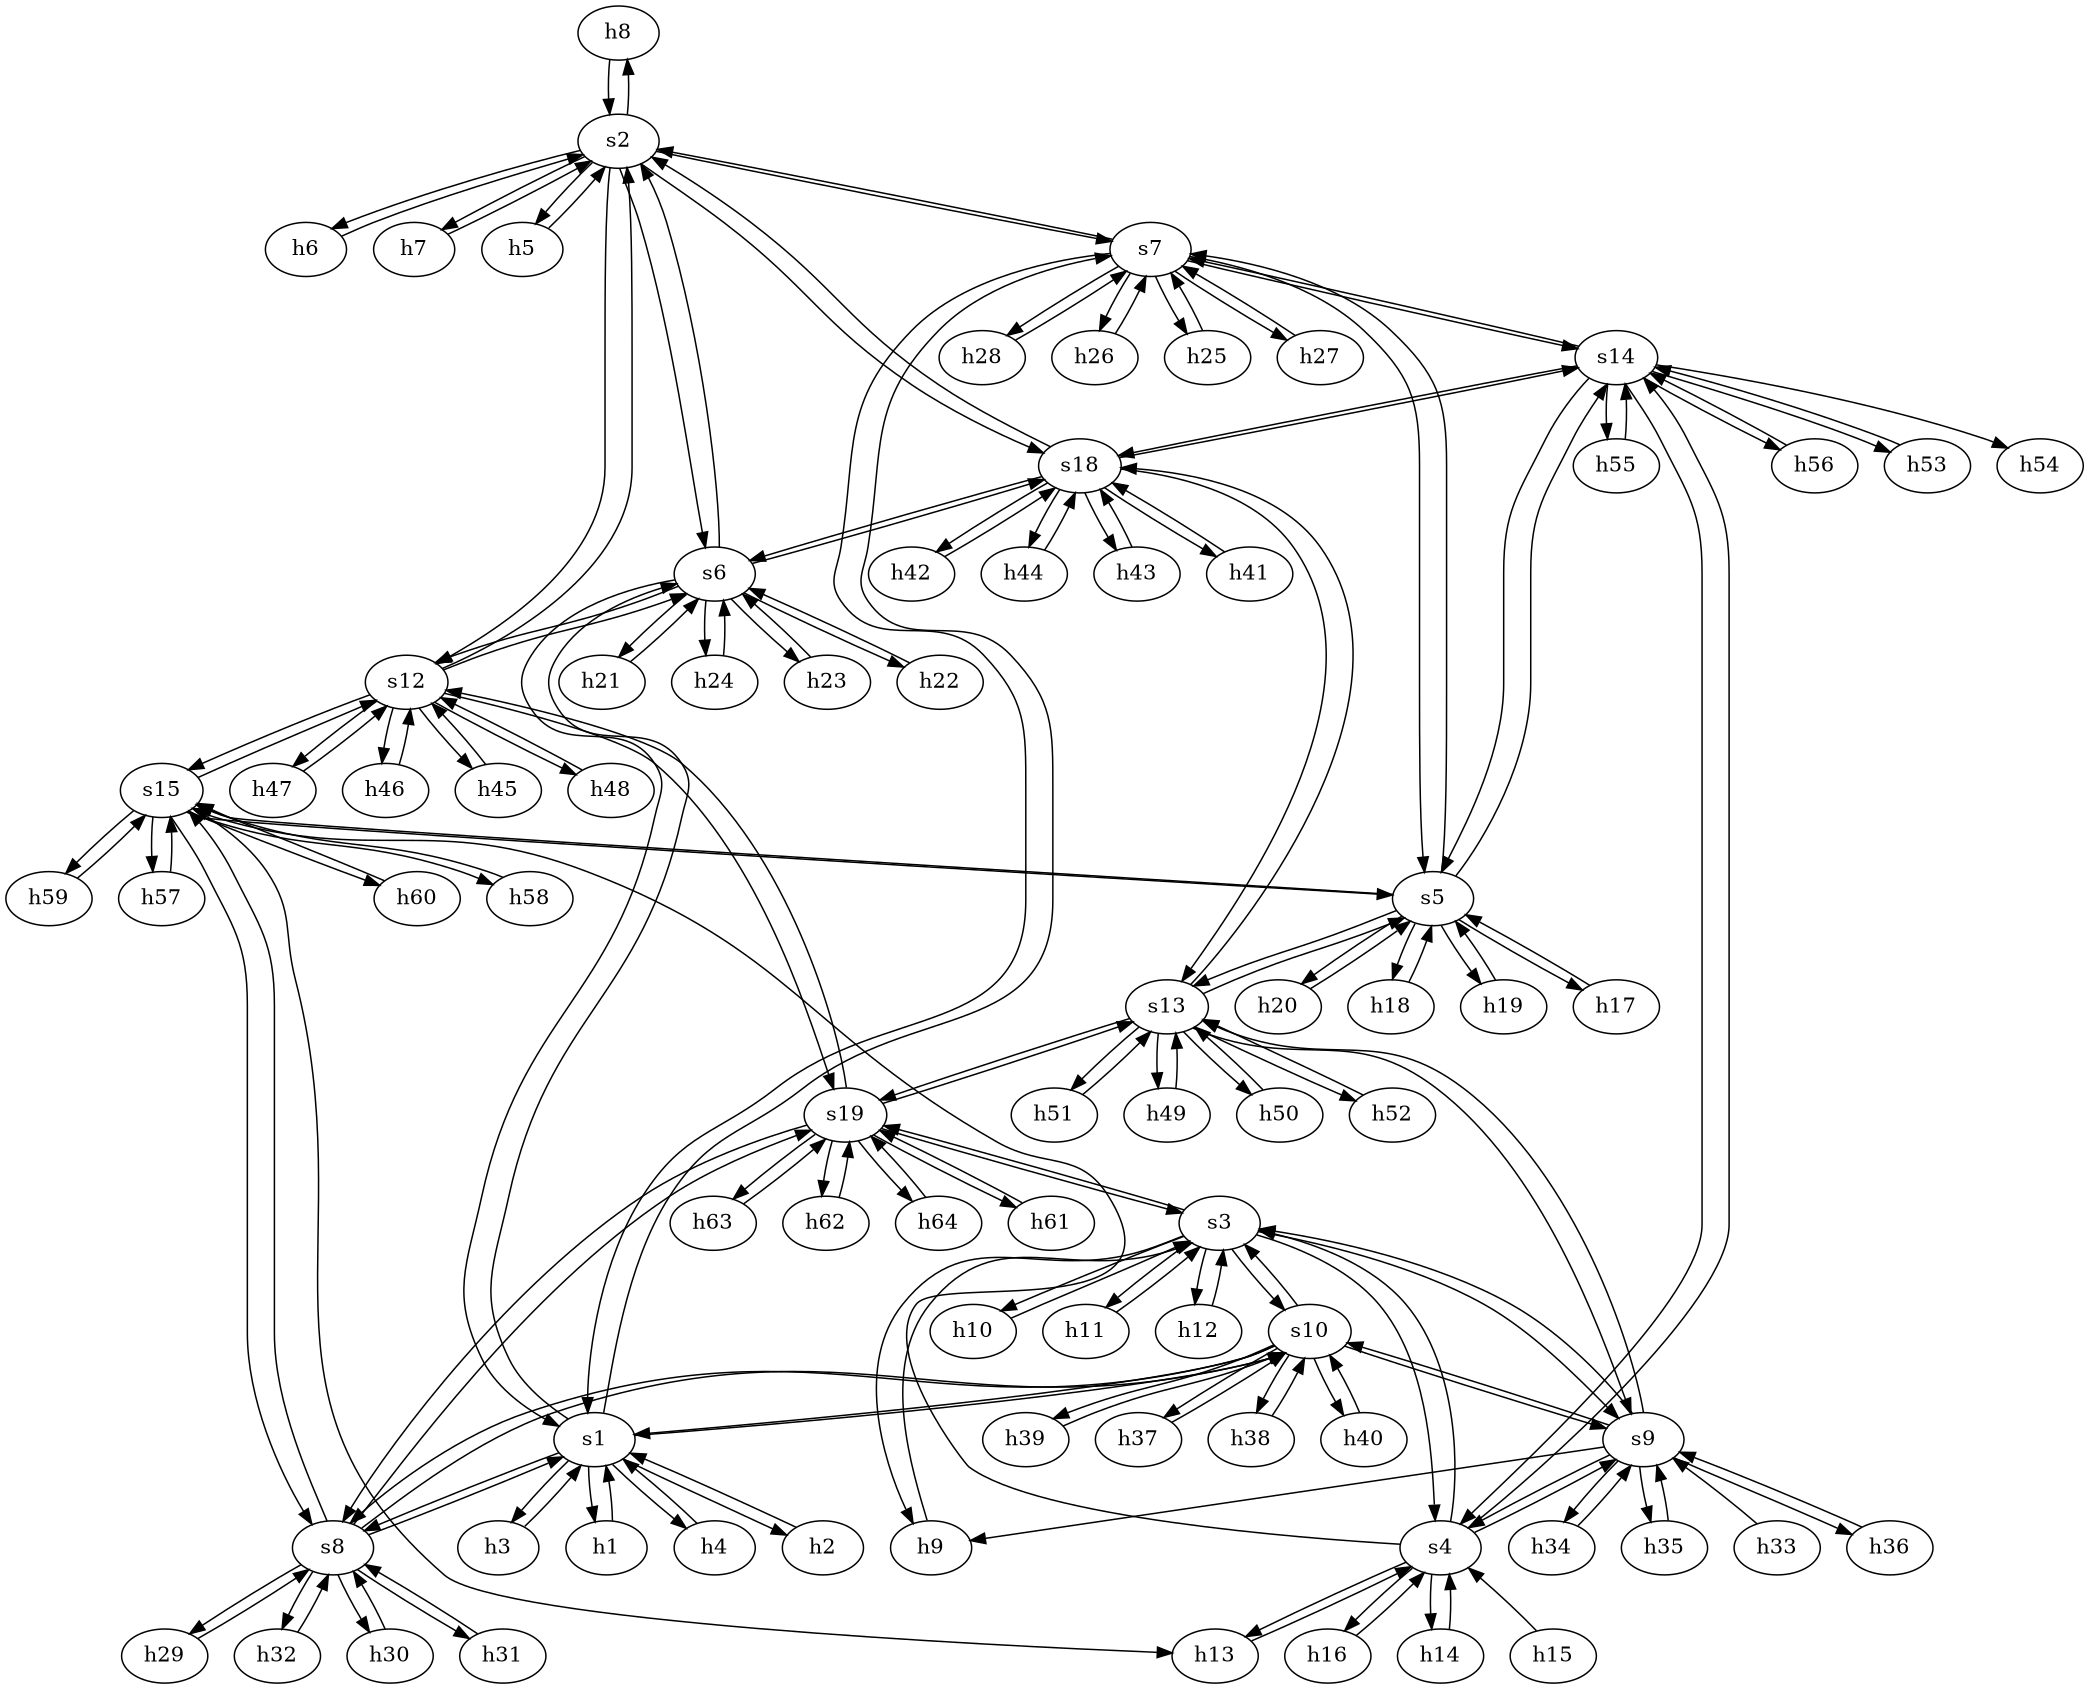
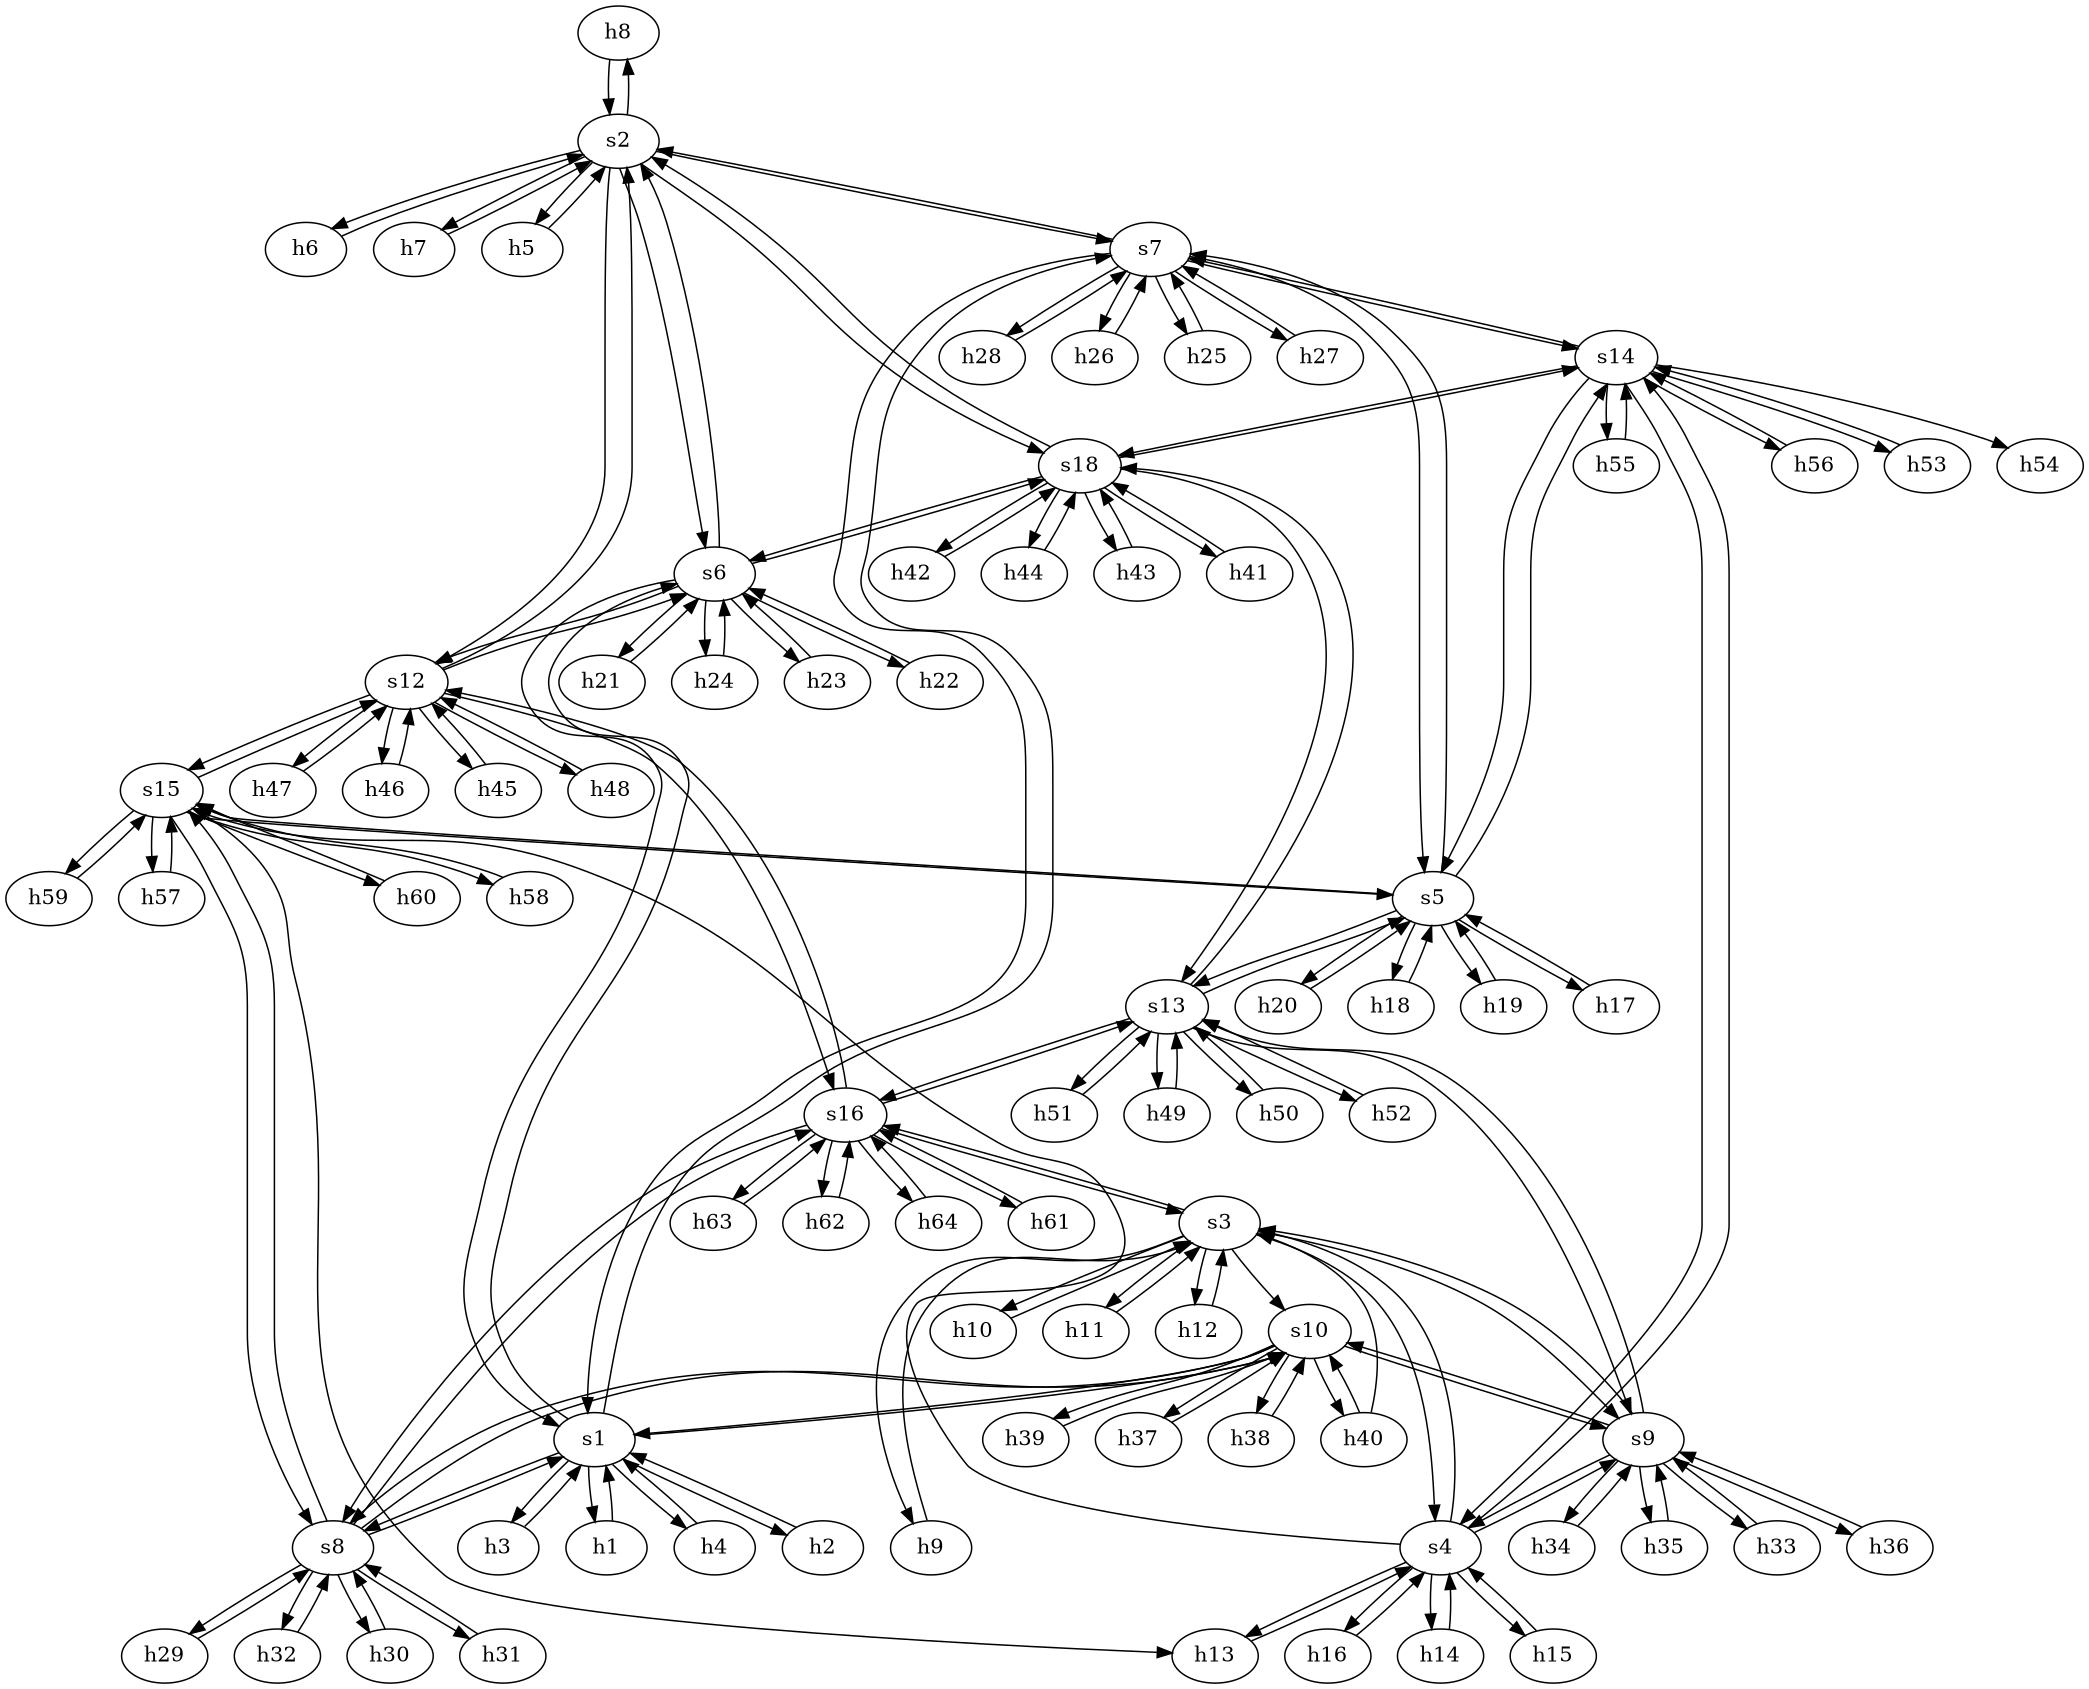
(845, 1115) -> (845, 1115)
(1277, 1280) -> (1363, 1303)
(1295, 1493) -> (1698, 1492)
none -> (1484, 1600)
